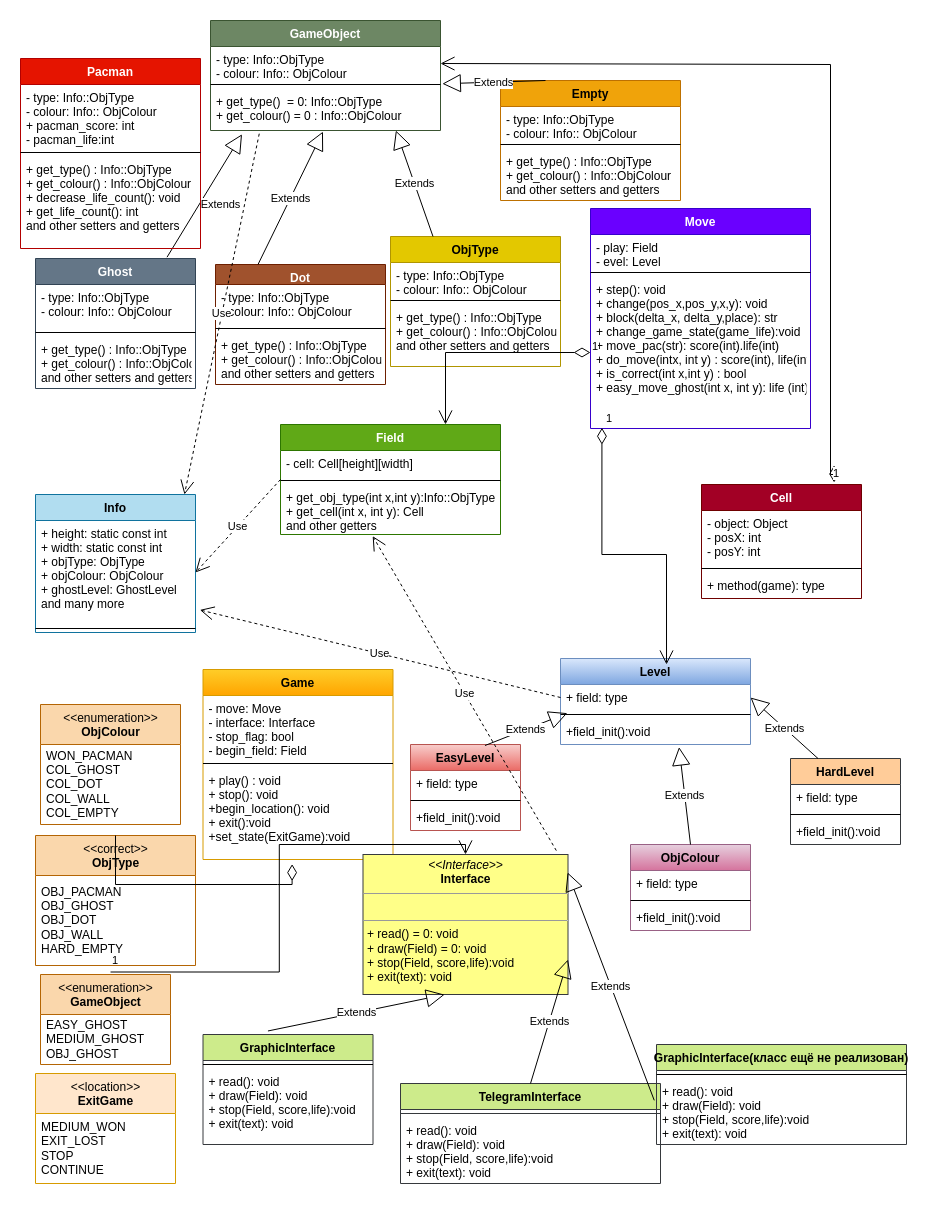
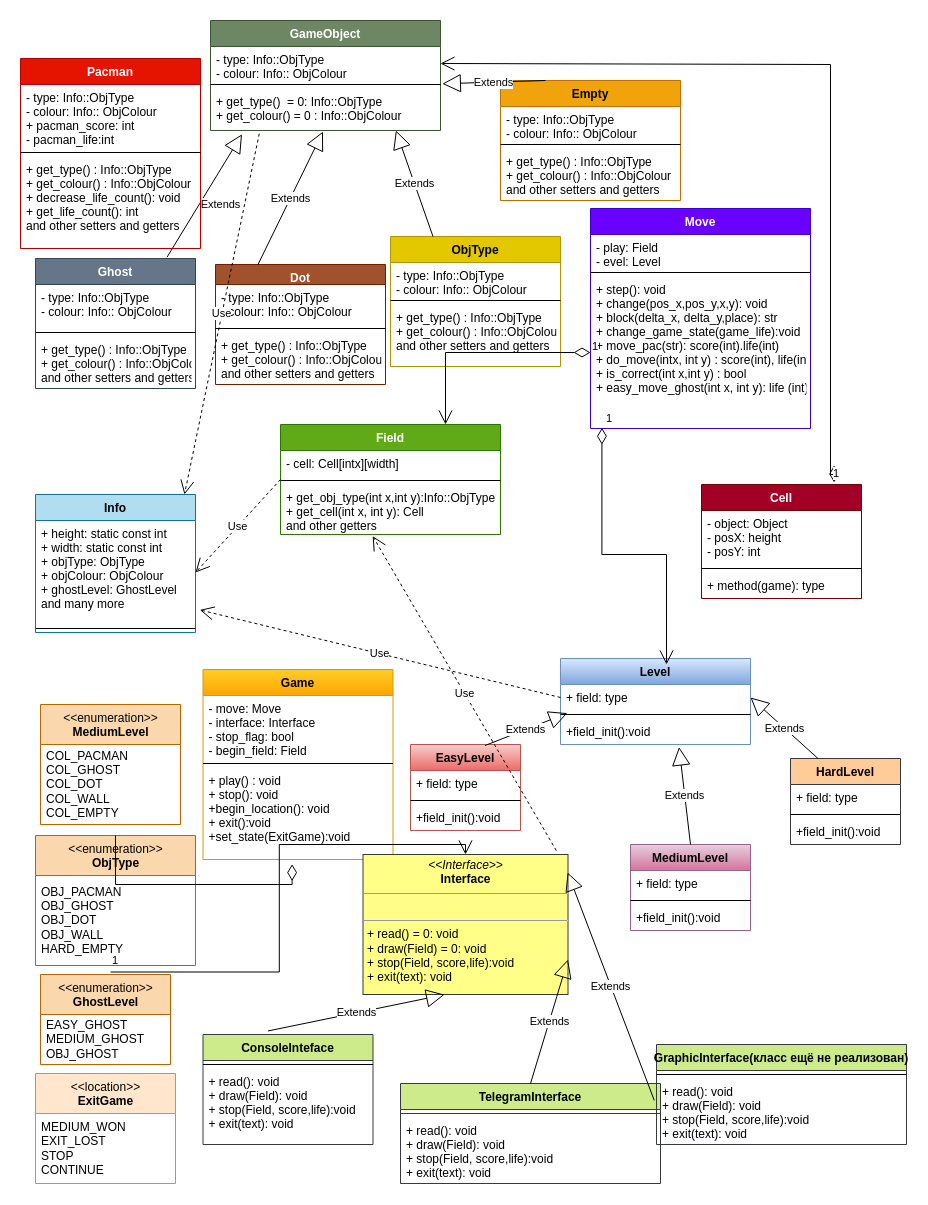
(363, 464) -> (356, 464)
(756, 524) -> (756, 524)
(111, 726) -> (111, 726)
(80, 785) -> (80, 785)
(116, 857) -> (116, 857)
(690, 858) -> (690, 858)
(106, 996) -> (106, 996)
(288, 1048) -> (288, 1048)
